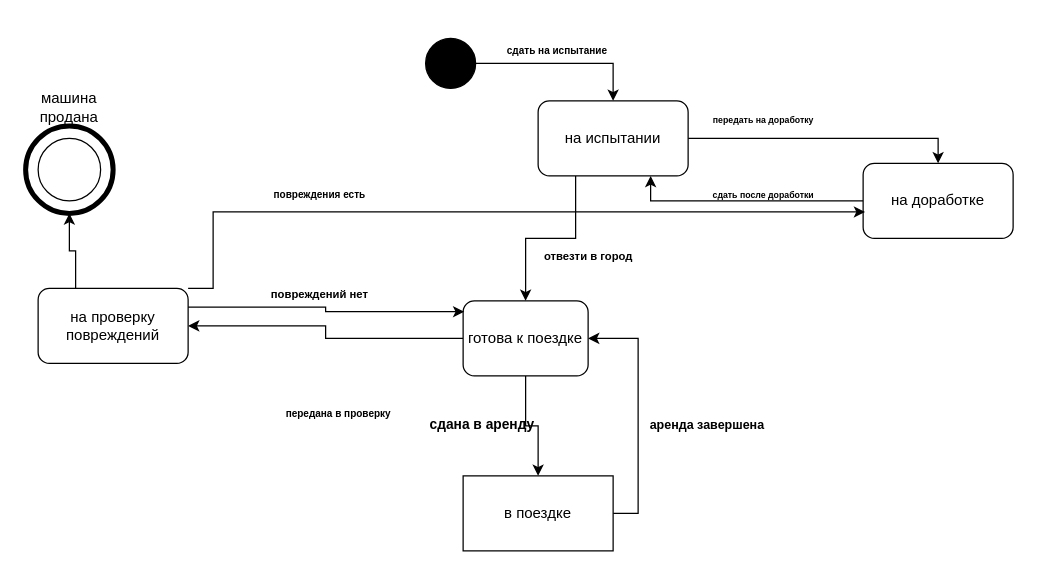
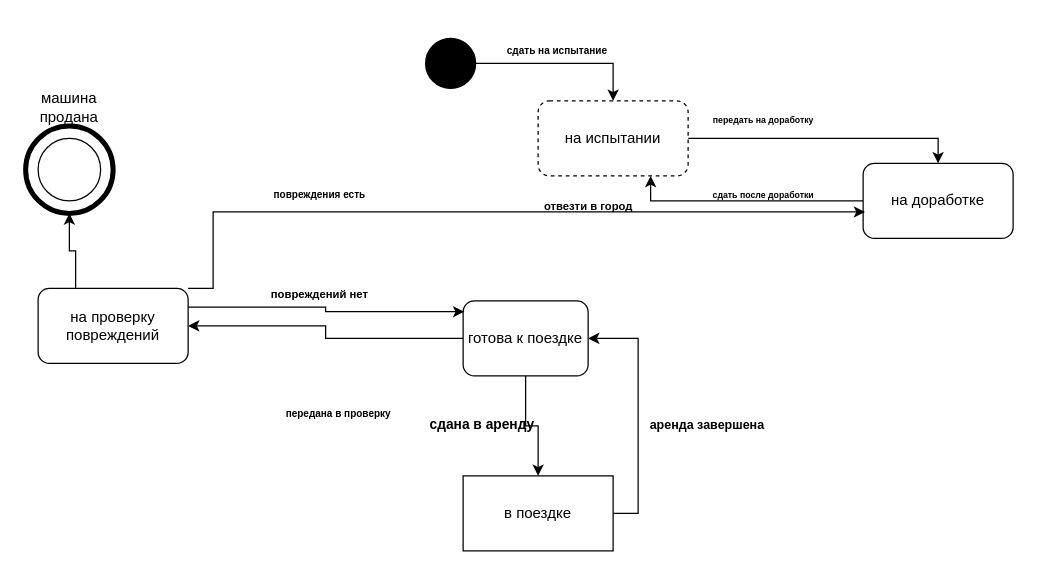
(613, 138) -> (613, 138)
(555, 238) -> none
(588, 251) -> (588, 201)
